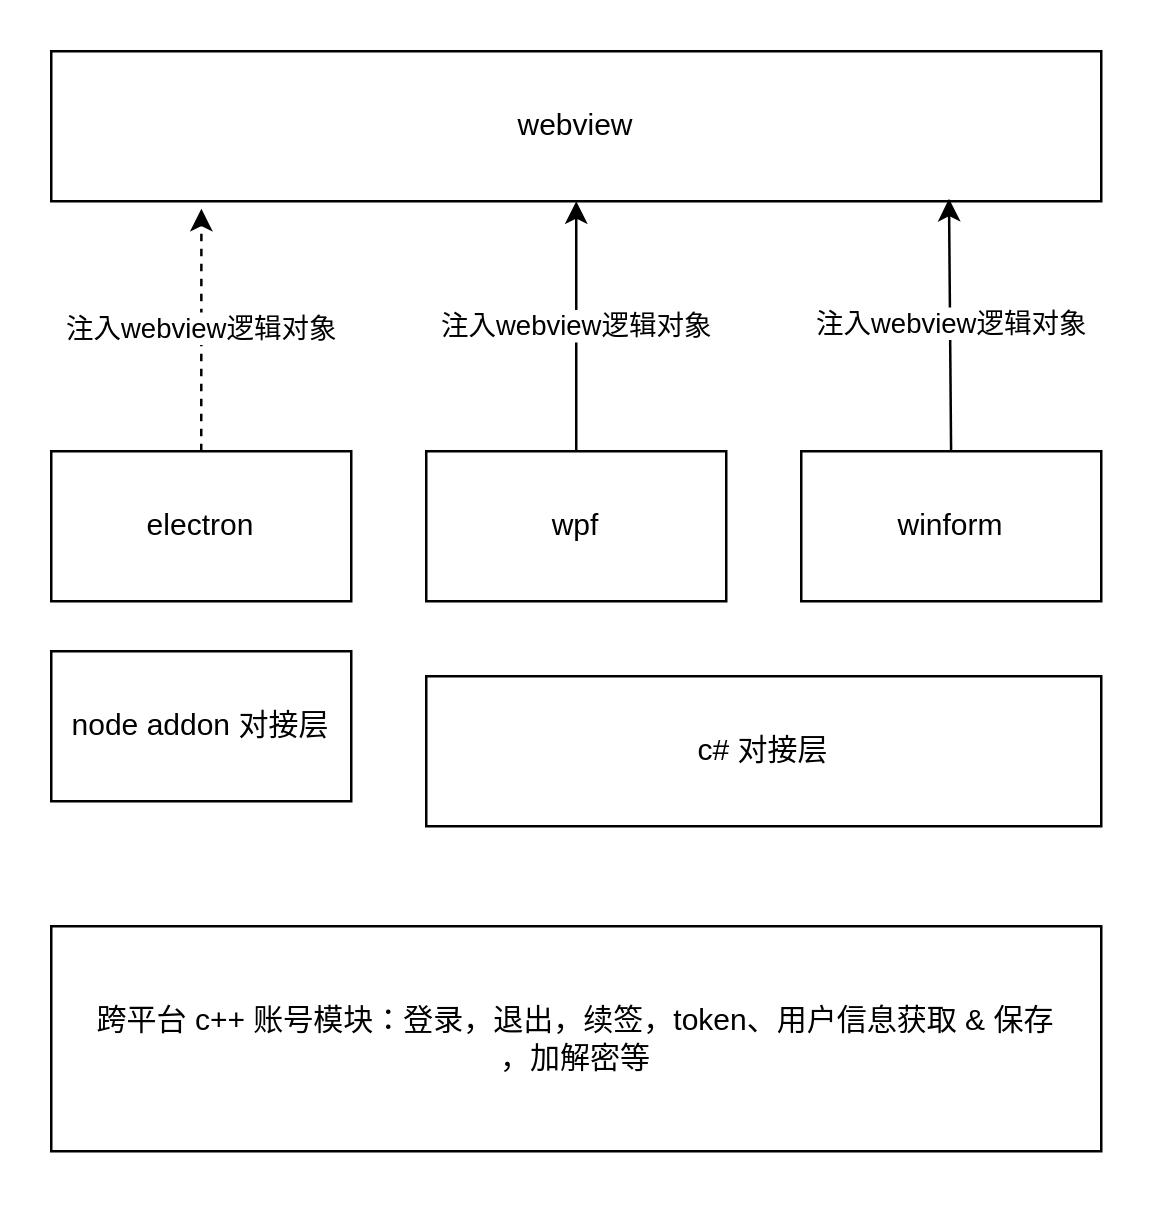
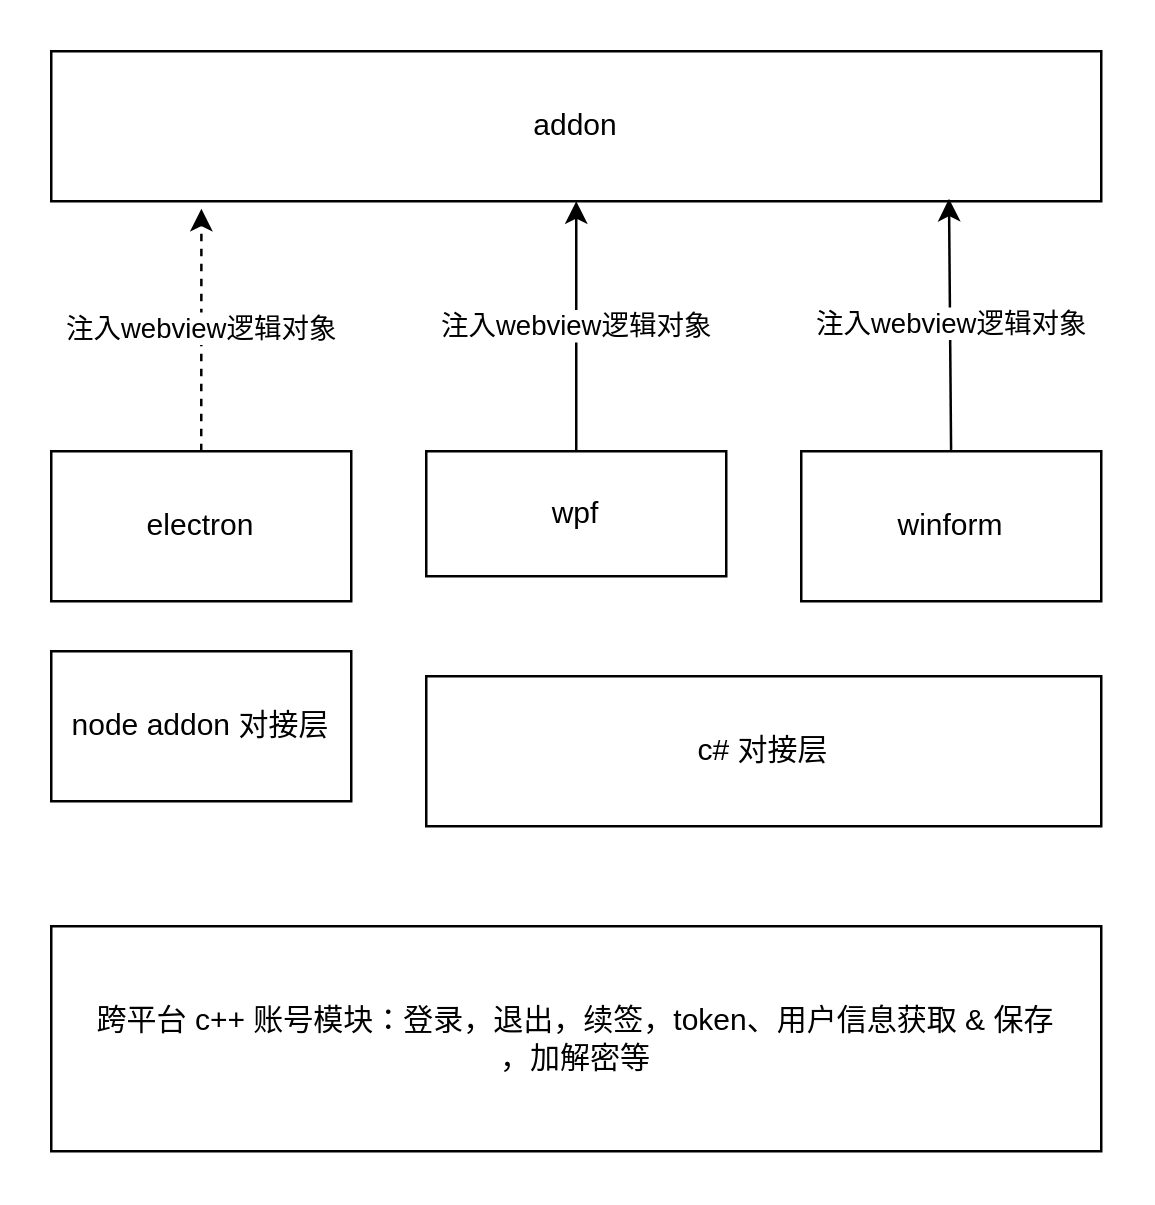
(576, 126) -> (576, 126)
(576, 526) -> (576, 514)
